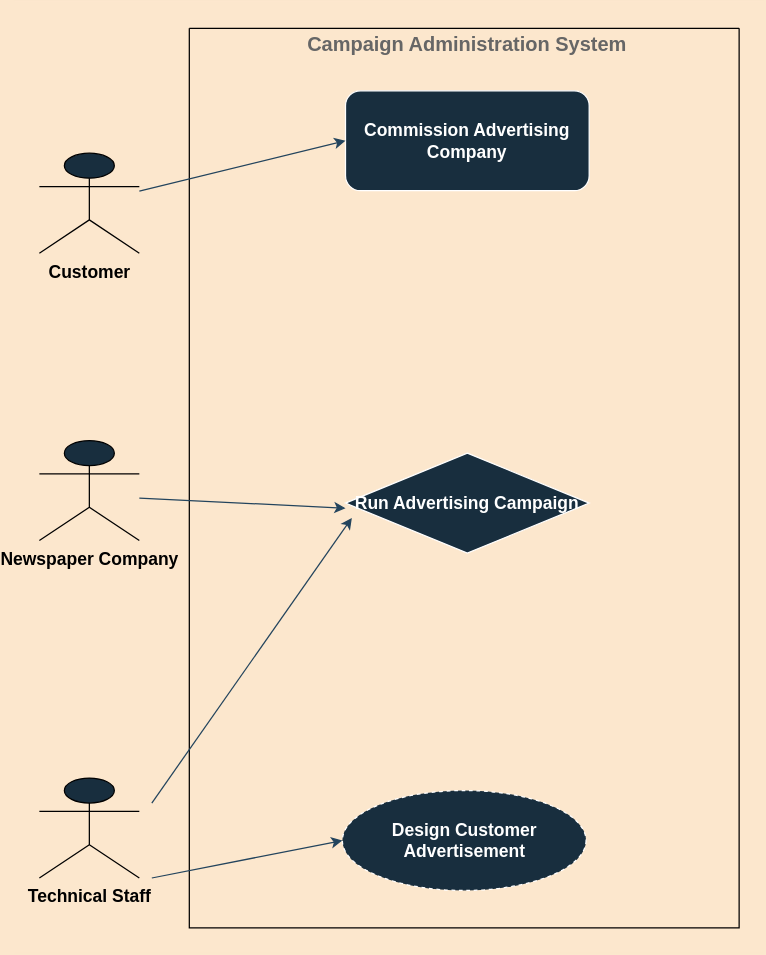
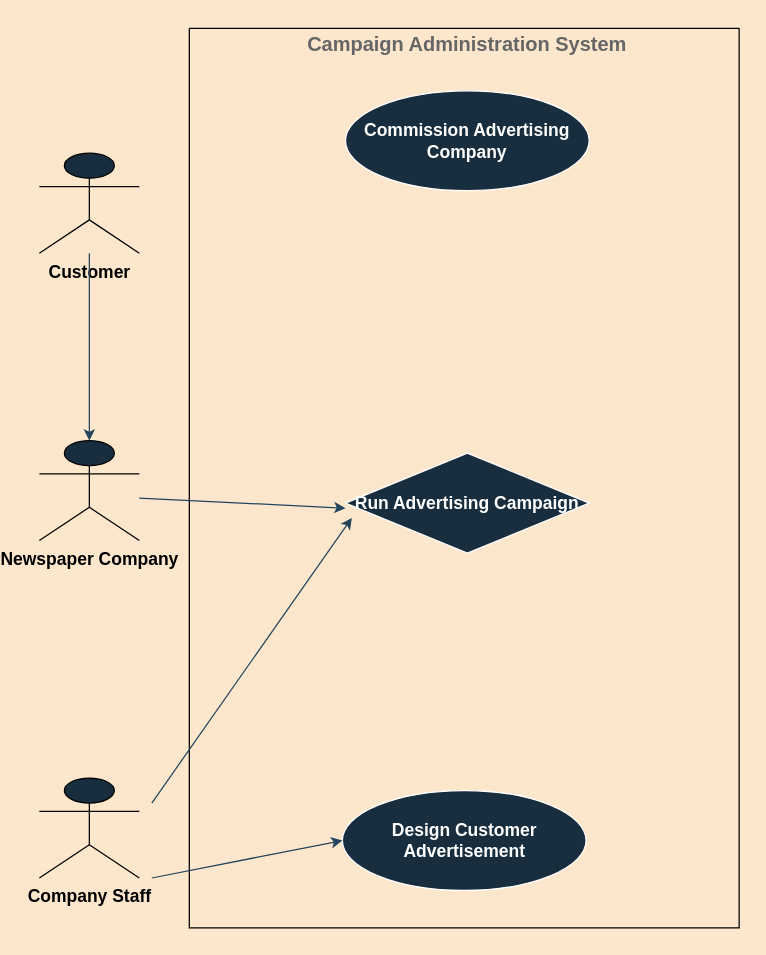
(468, 141) -> (468, 141)
(239, 167) -> (89, 342)
(464, 841) -> (464, 841)
(90, 896) -> (90, 896)
